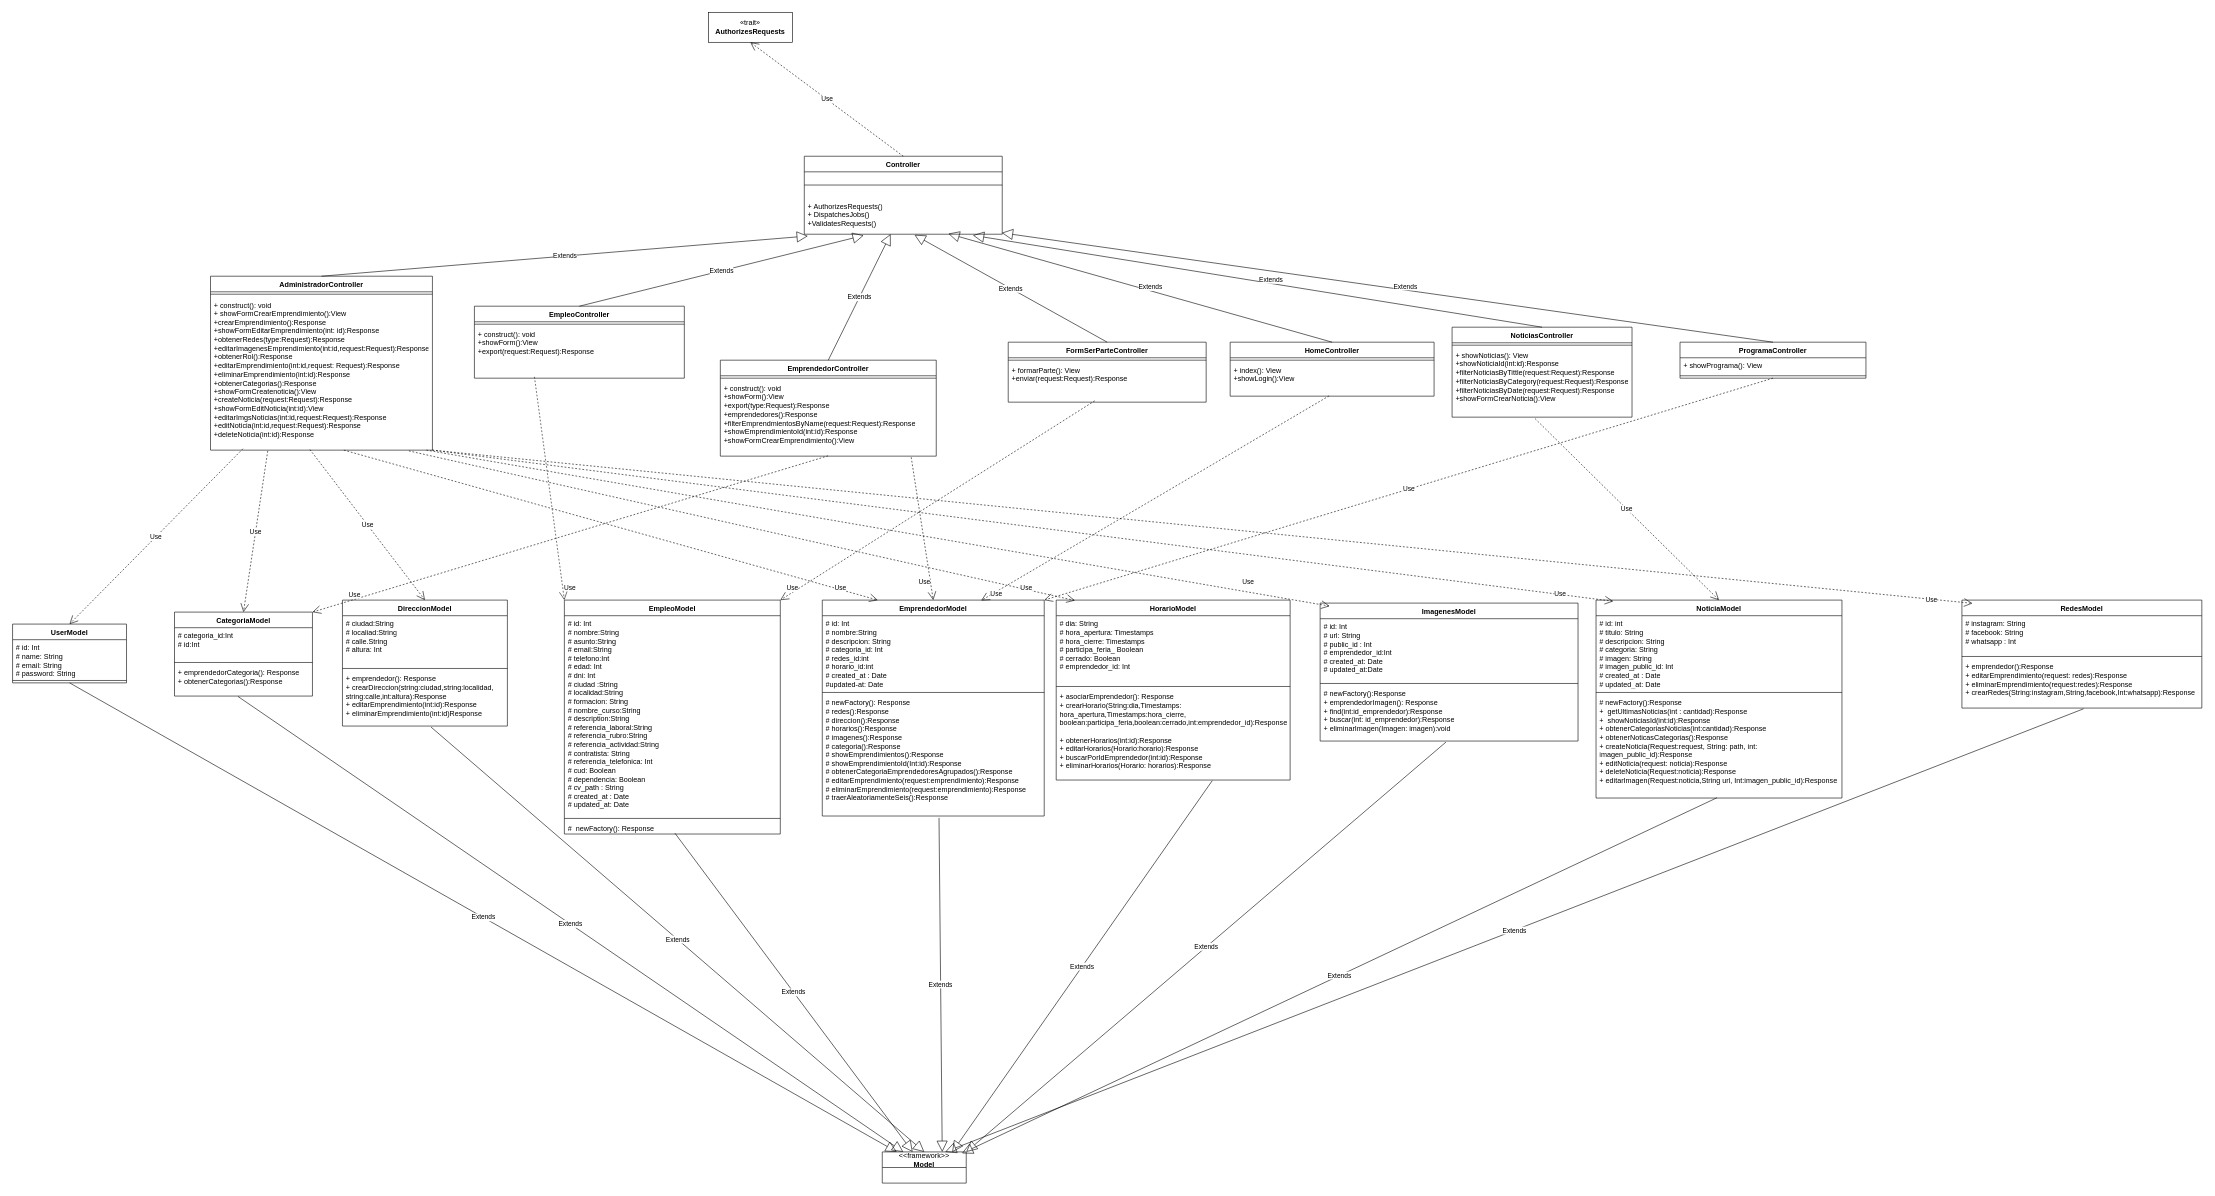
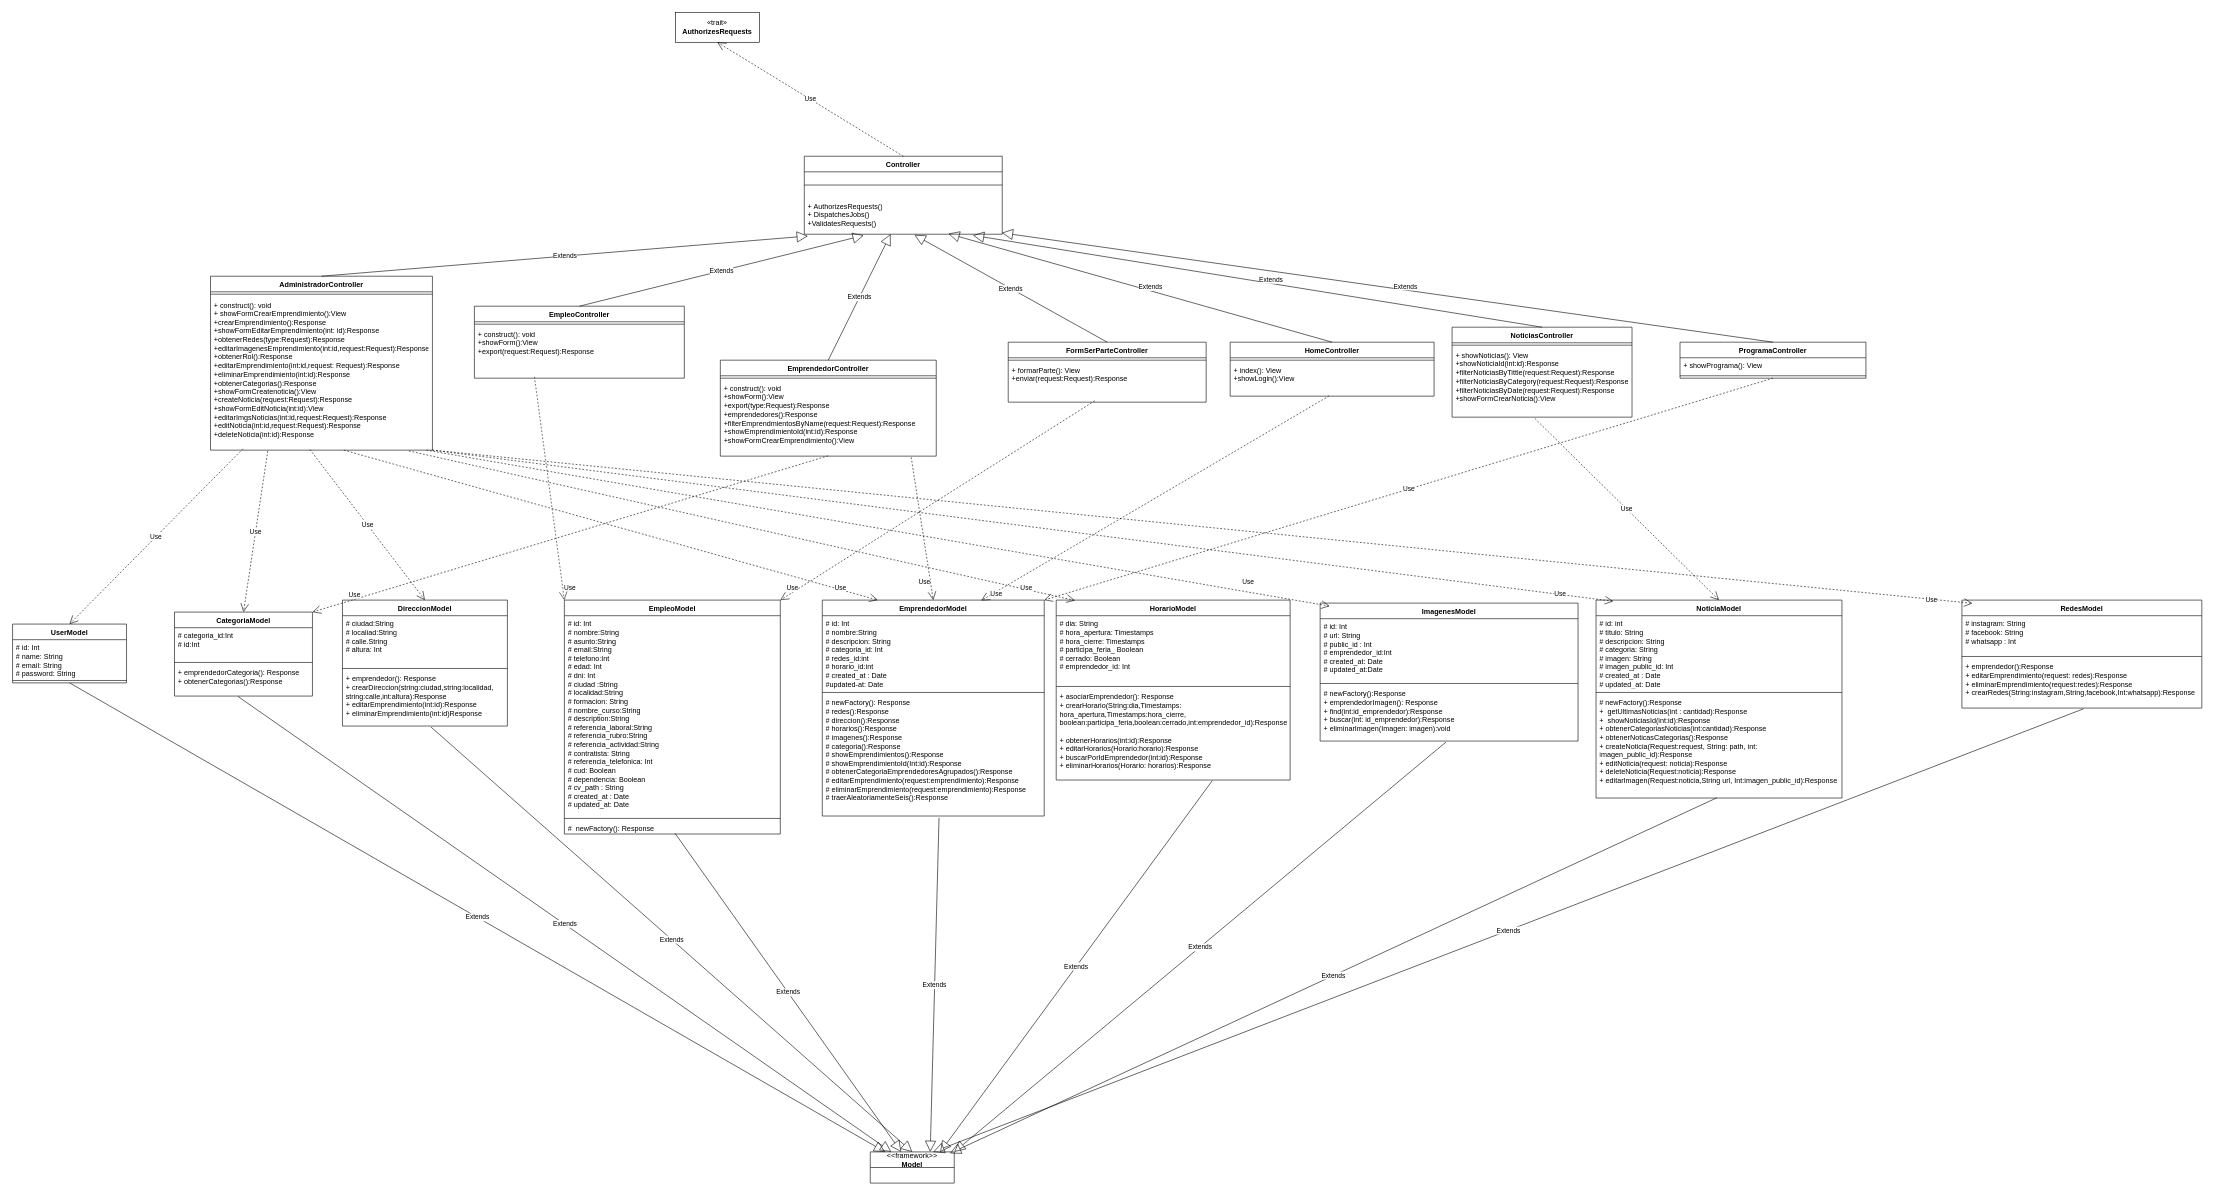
(750, 27) -> (717, 27)
(924, 1168) -> (912, 1168)
